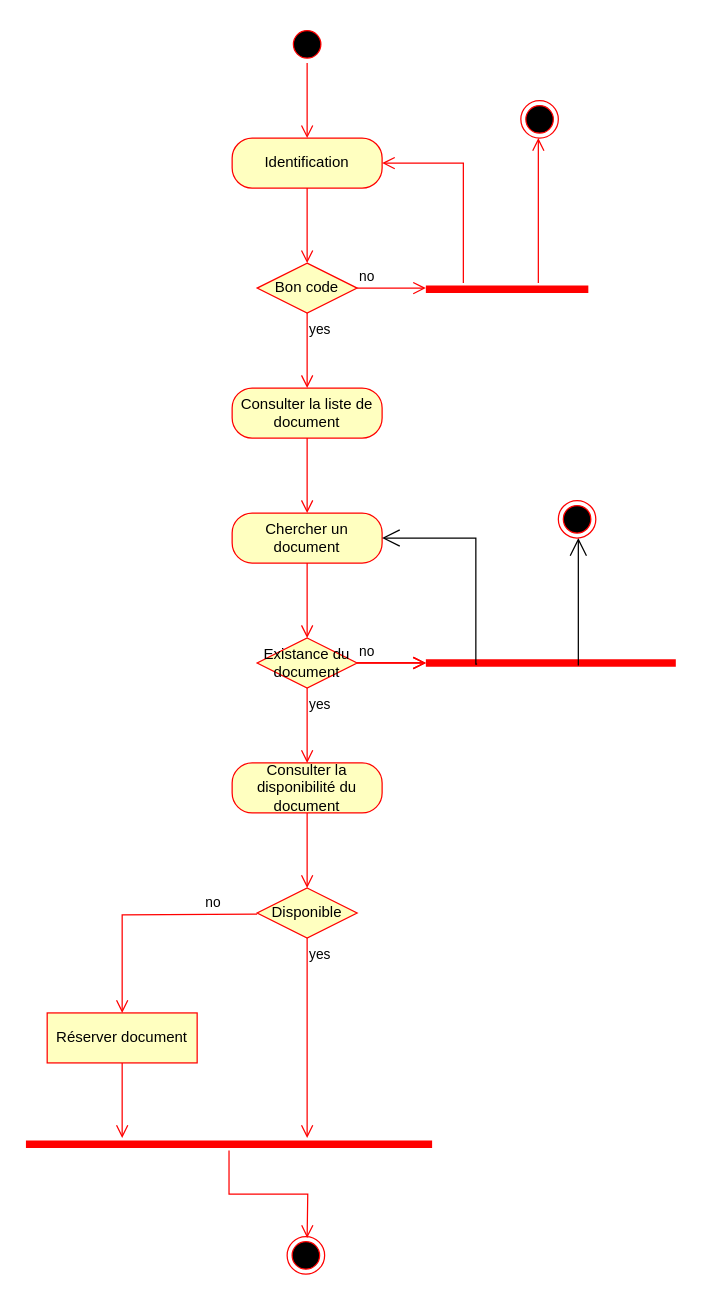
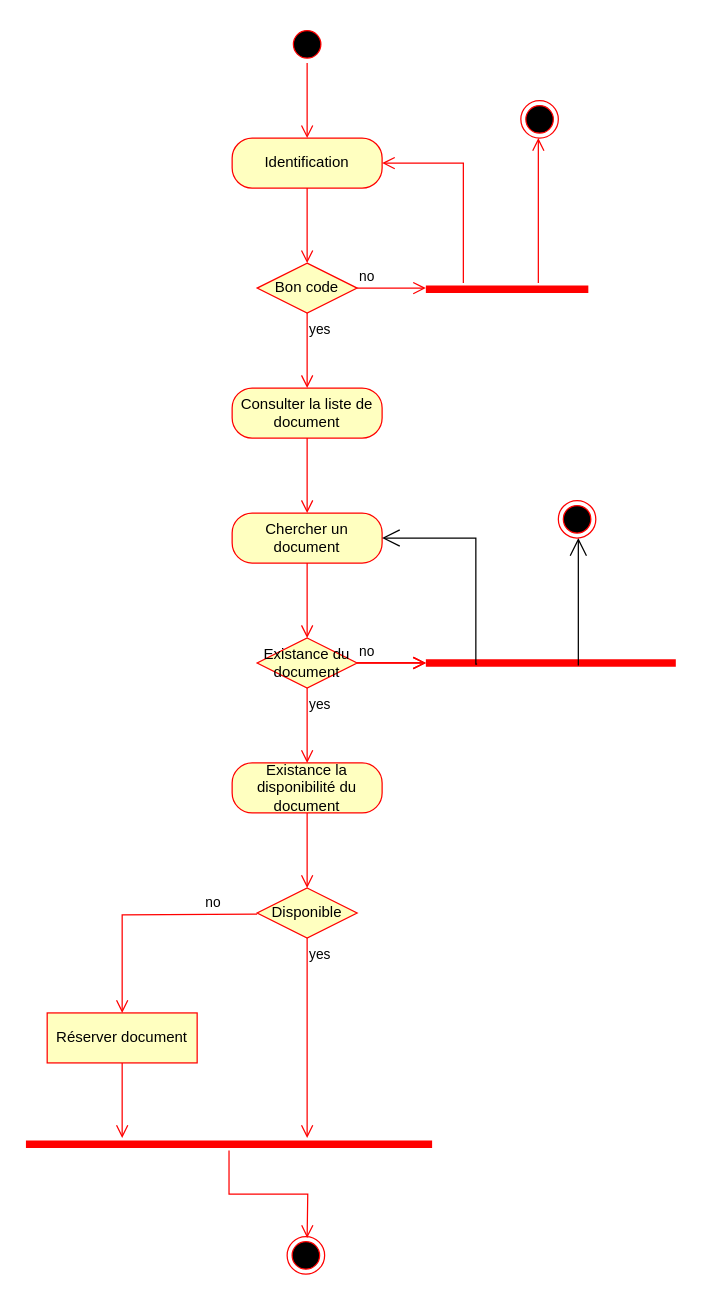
(307, 788) -> (307, 788)
